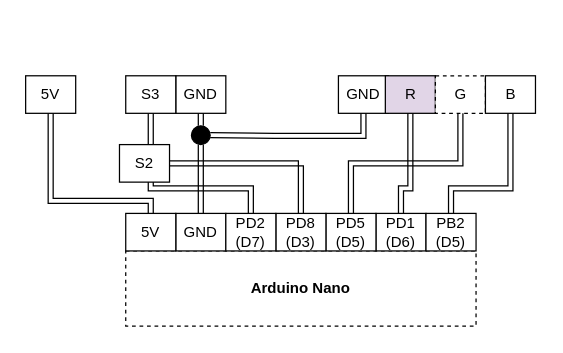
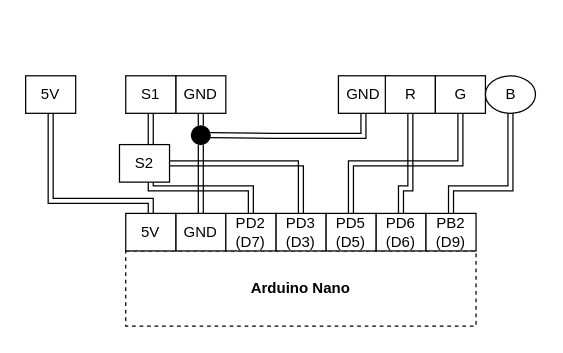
(151, 94) -> (151, 94)
(410, 94) -> (410, 94)
(460, 94) -> (460, 94)
(510, 94) -> (510, 94)
(301, 232) -> (301, 232)
(401, 232) -> (401, 232)
(451, 232) -> (451, 232)
